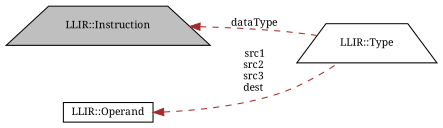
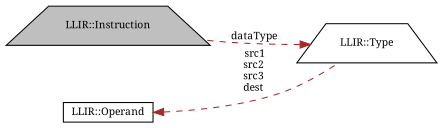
(259, 29) -> (252, 44)
